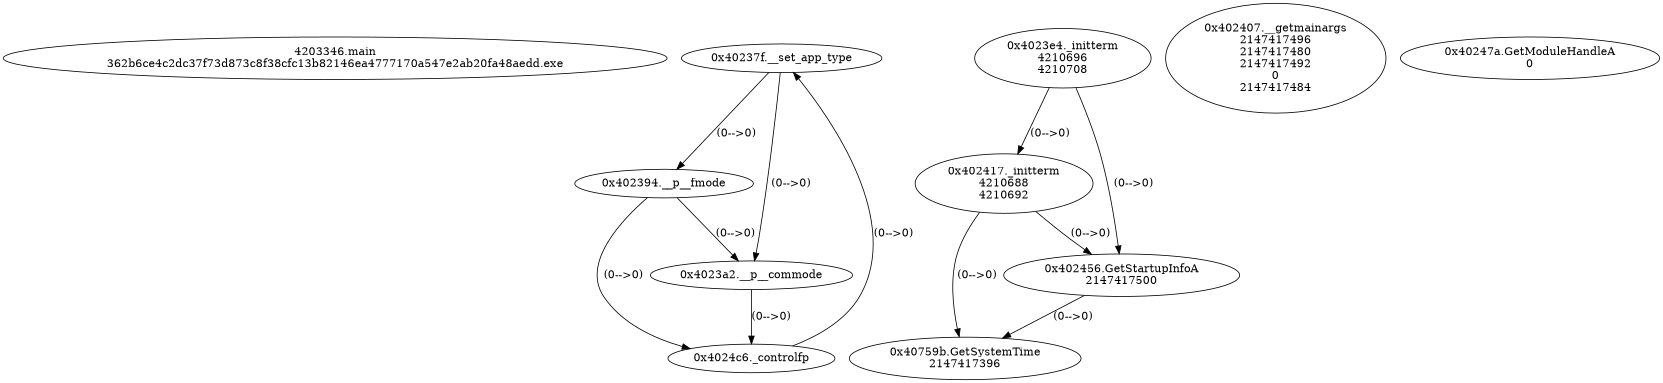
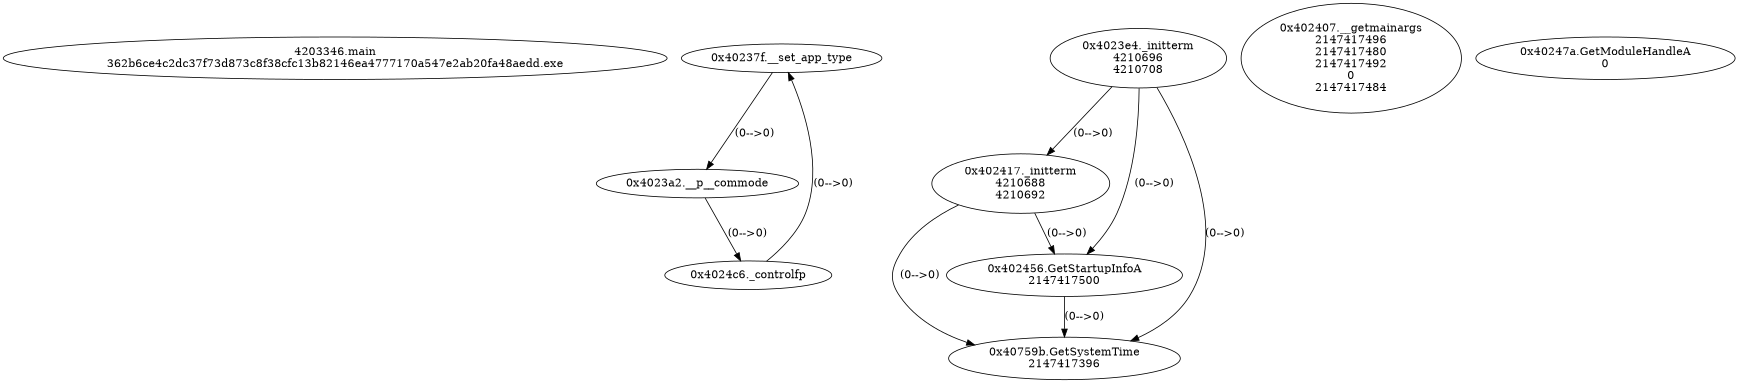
(664, 184) -> none
none -> (1205, 222)
